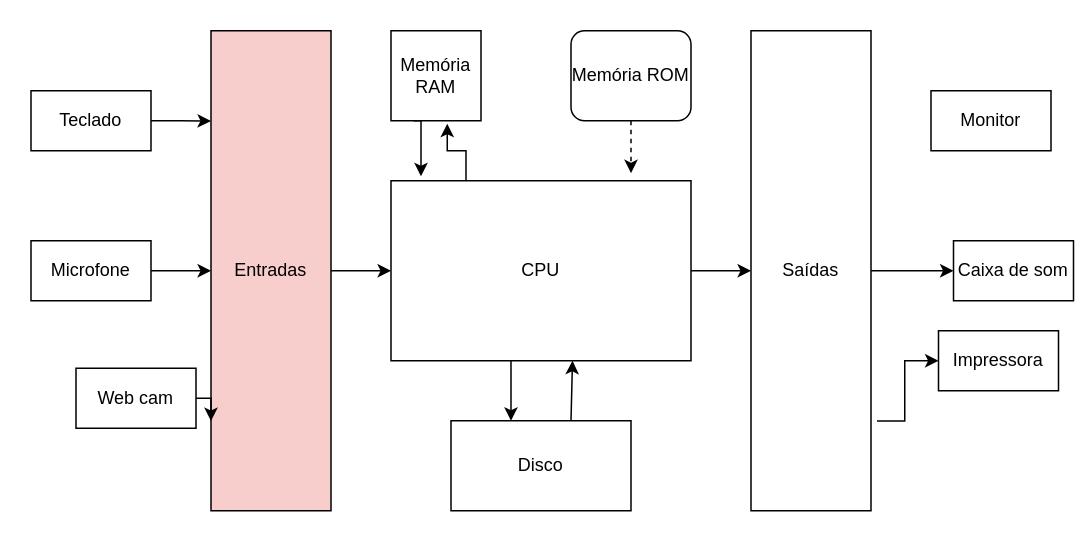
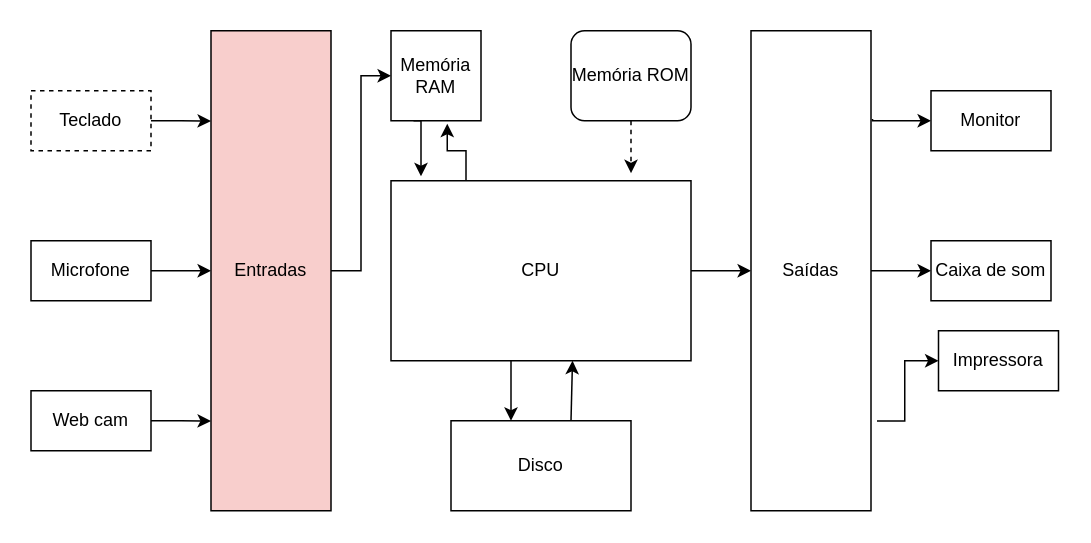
(91, 121) -> (91, 121)
none -> (897, 121)
(369, 271) -> (361, 165)
(1013, 271) -> (991, 271)
(136, 398) -> (91, 421)
